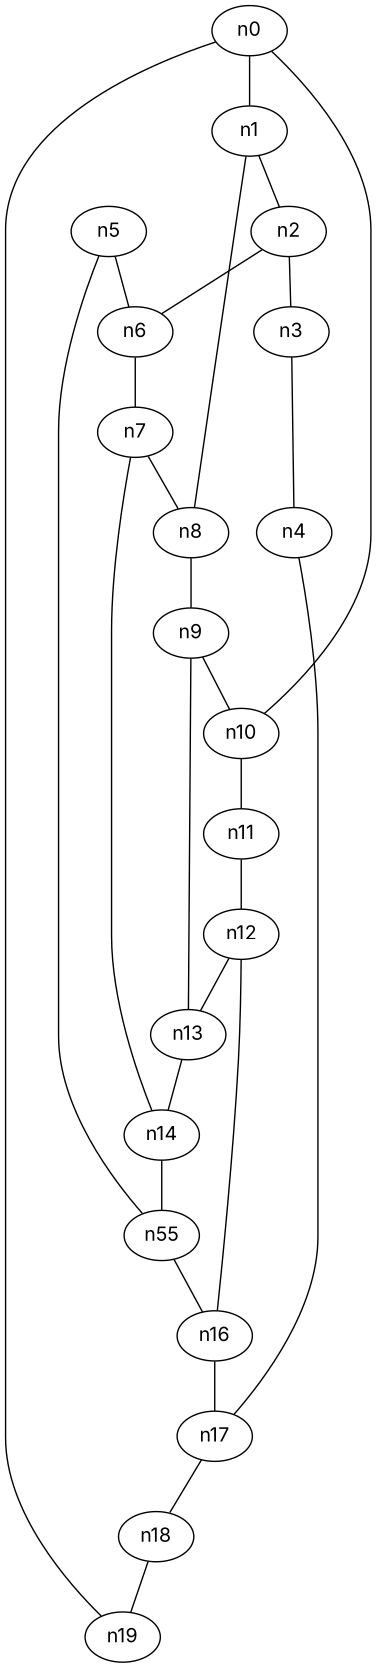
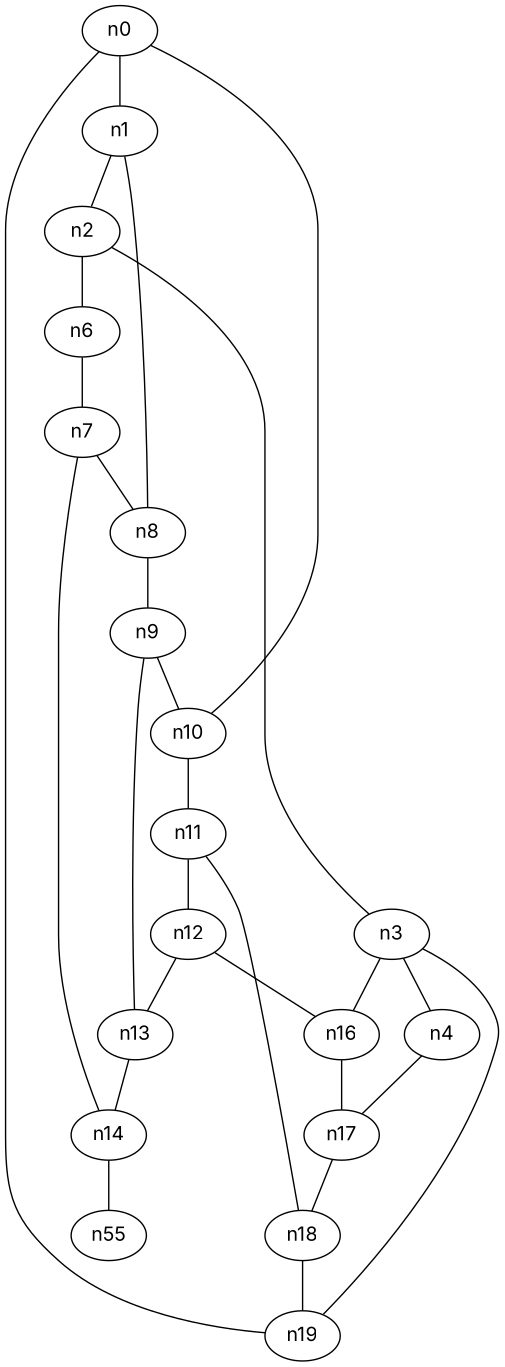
(109, 231) -> none
none -> (265, 1029)
none -> (460, 1134)
(188, 1286) -> (367, 985)
